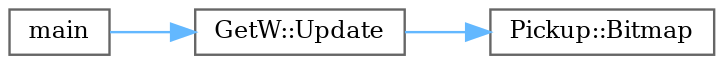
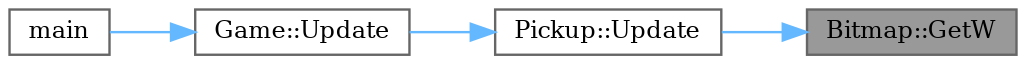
(300, 32) -> (302, 32)
(602, 32) -> (608, 32)
none -> (912, 32)
